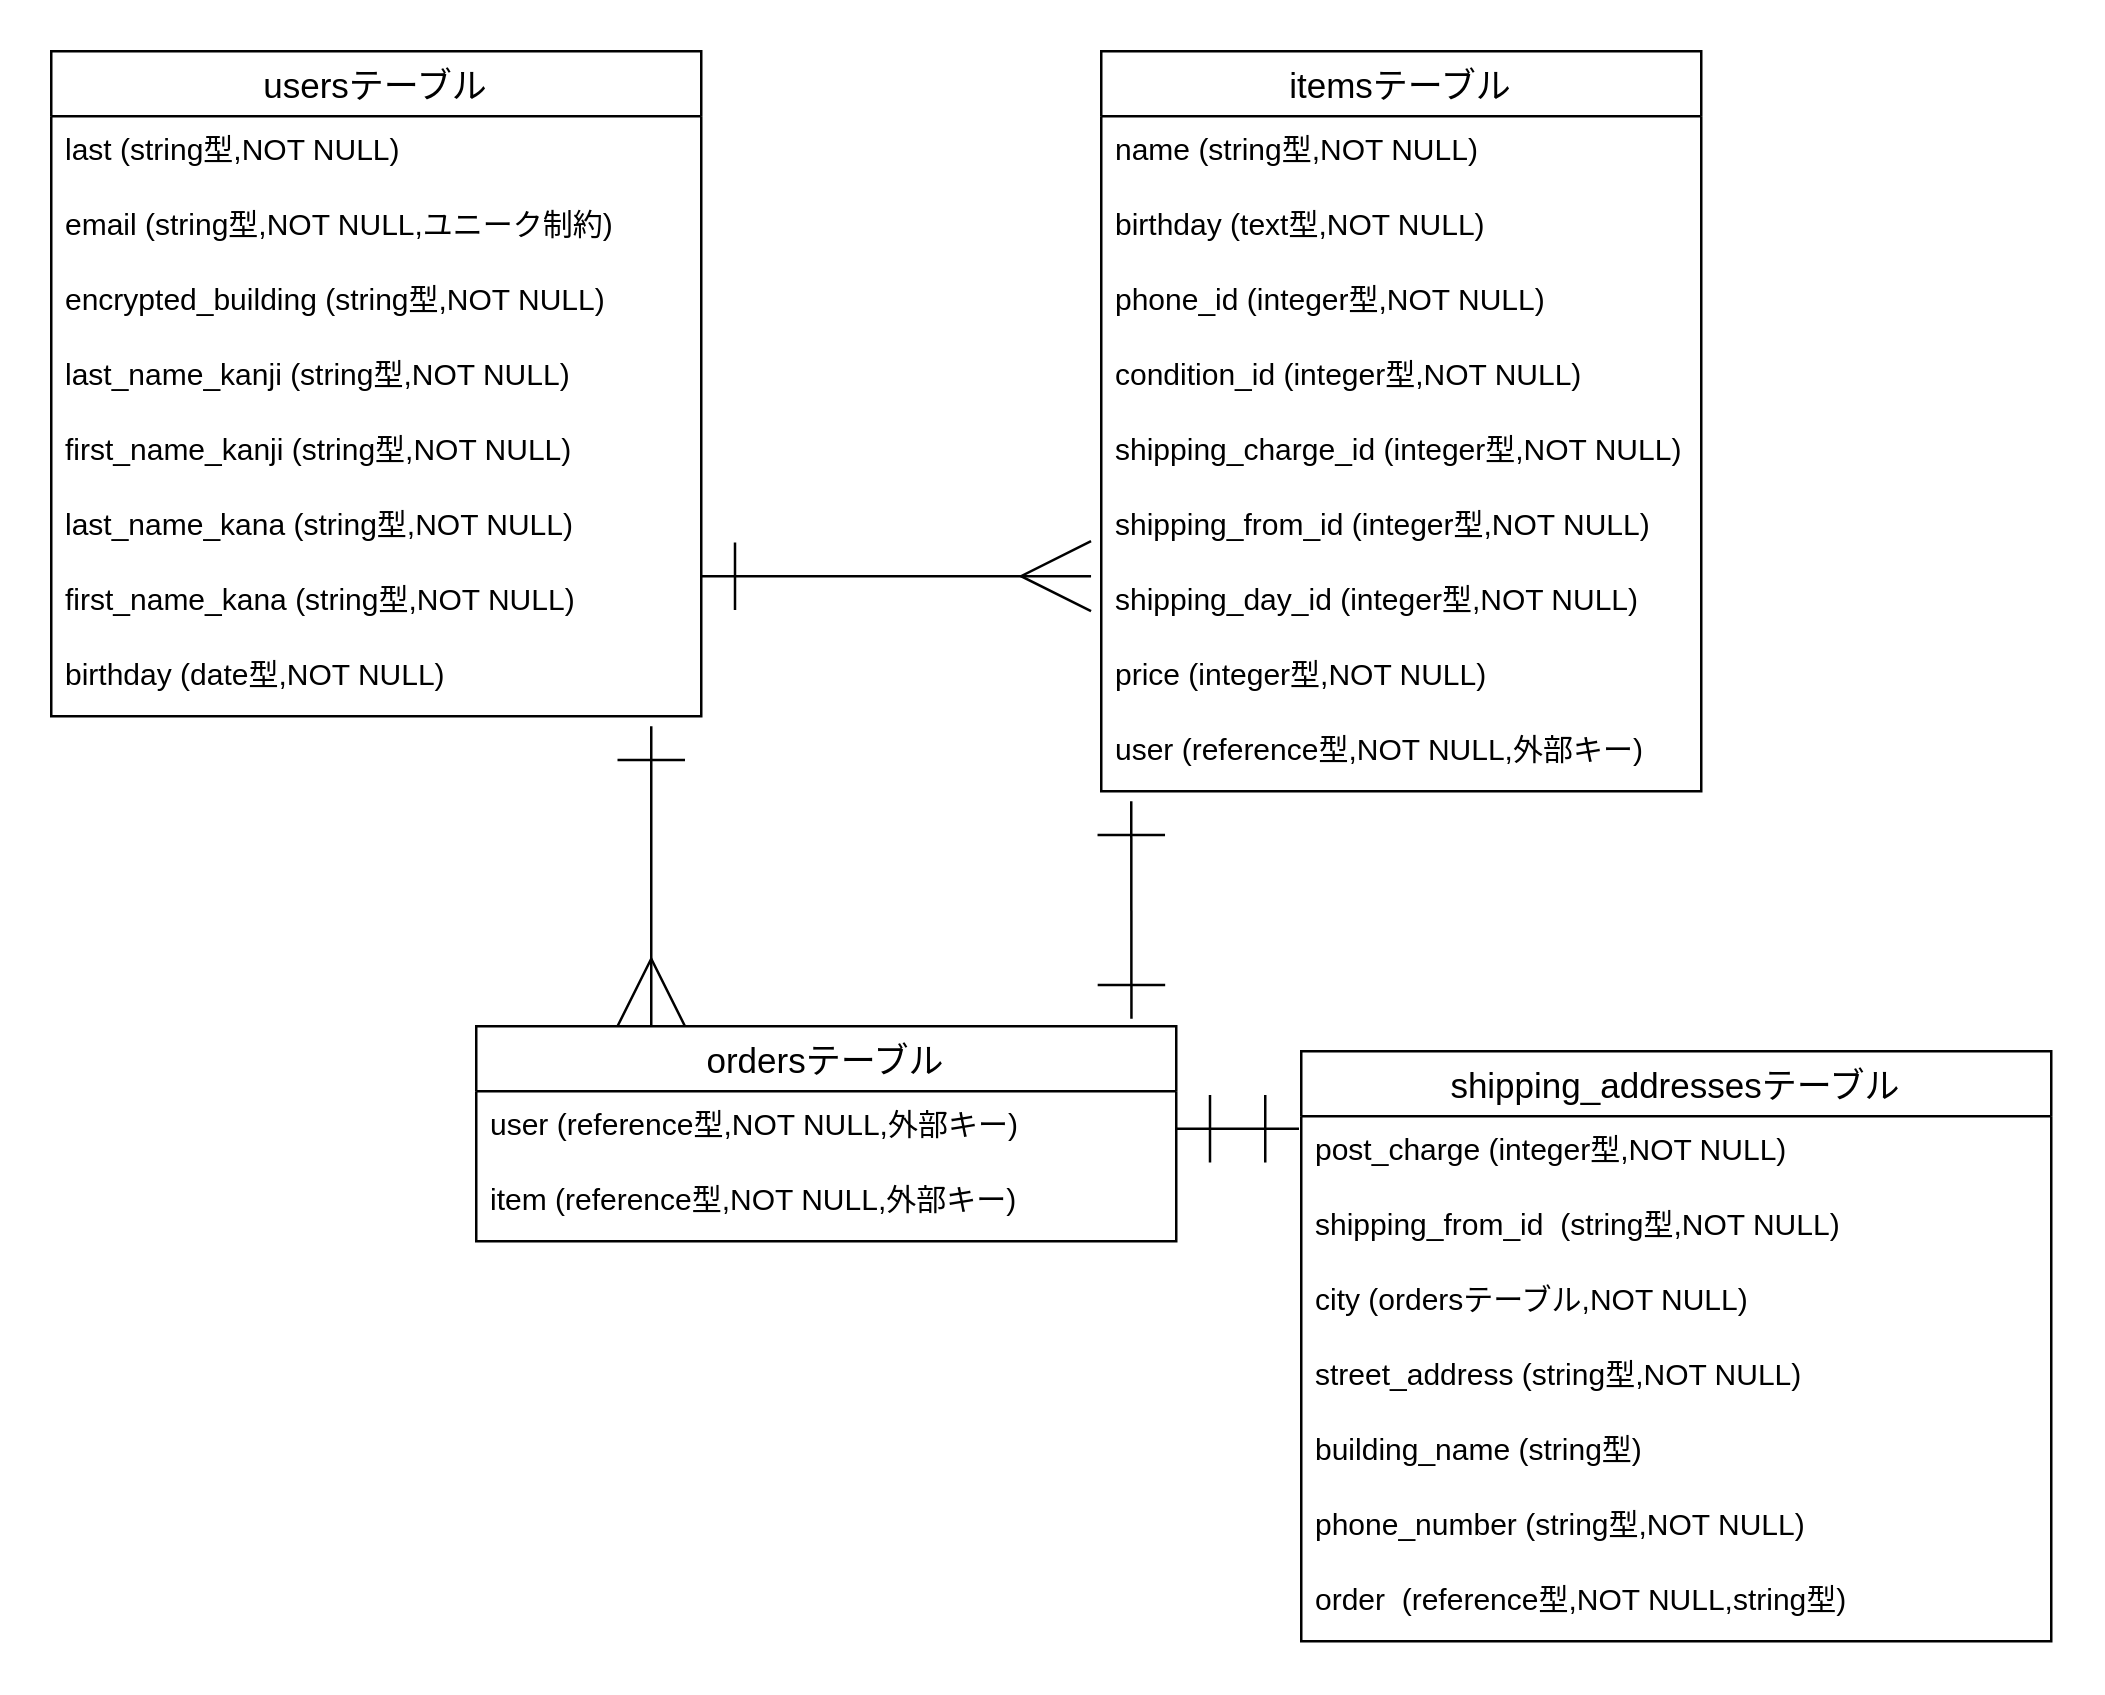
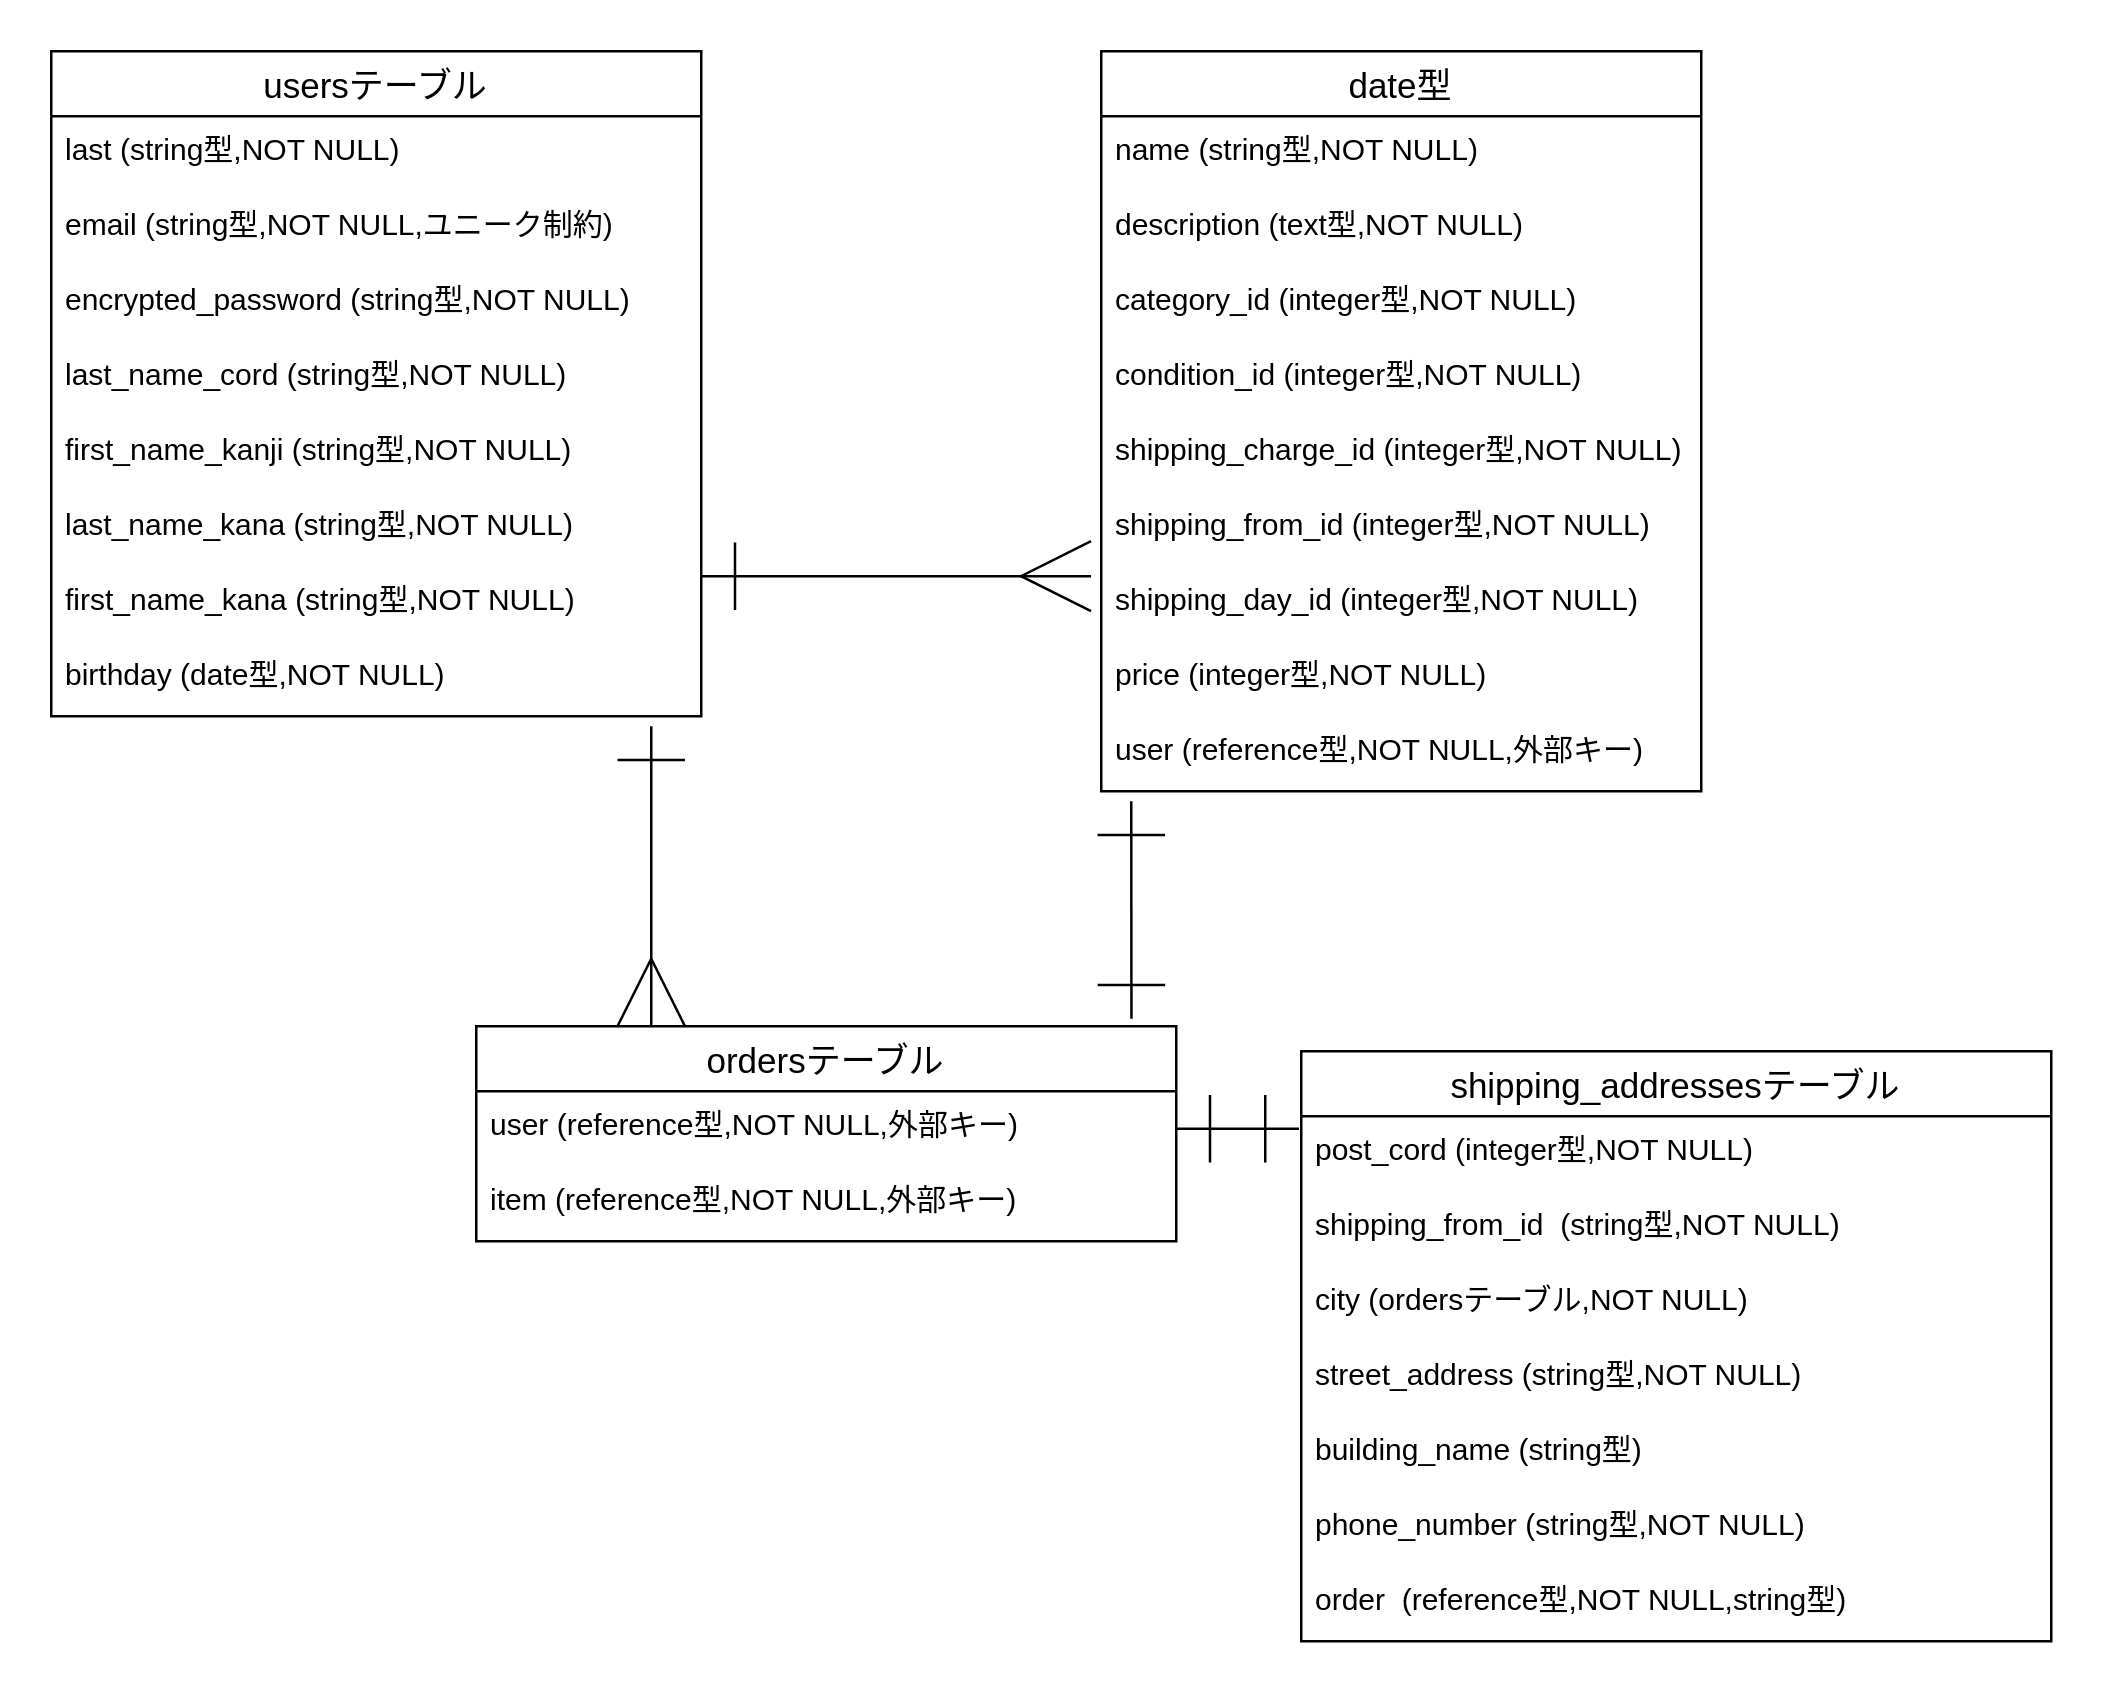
(1400, 86) -> (1400, 86)
(1316, 225) -> (1337, 225)
(355, 300) -> (367, 300)
(1341, 300) -> (1366, 300)
(334, 375) -> (329, 375)
(1566, 1150) -> (1550, 1150)
